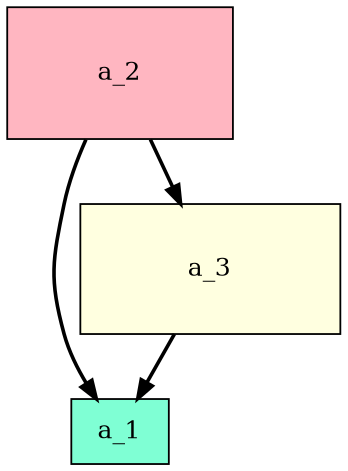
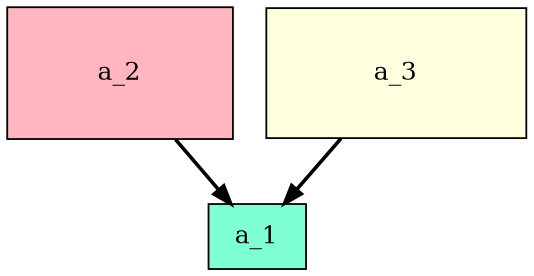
(162, 163) -> none
